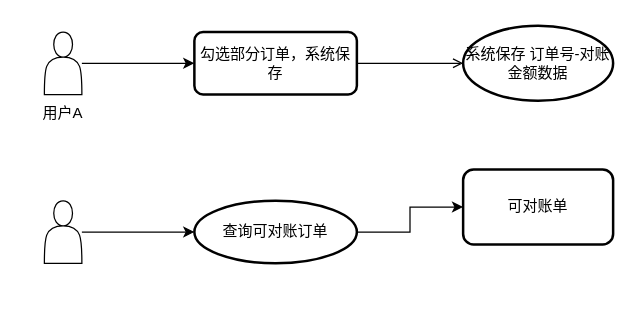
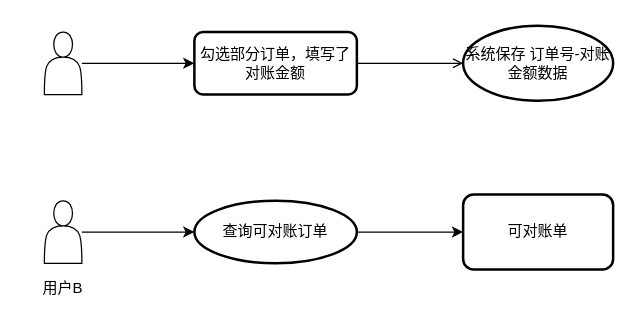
(276, 63) -> (276, 63)
(63, 113) -> none
(538, 207) -> (538, 232)
none -> (63, 288)
